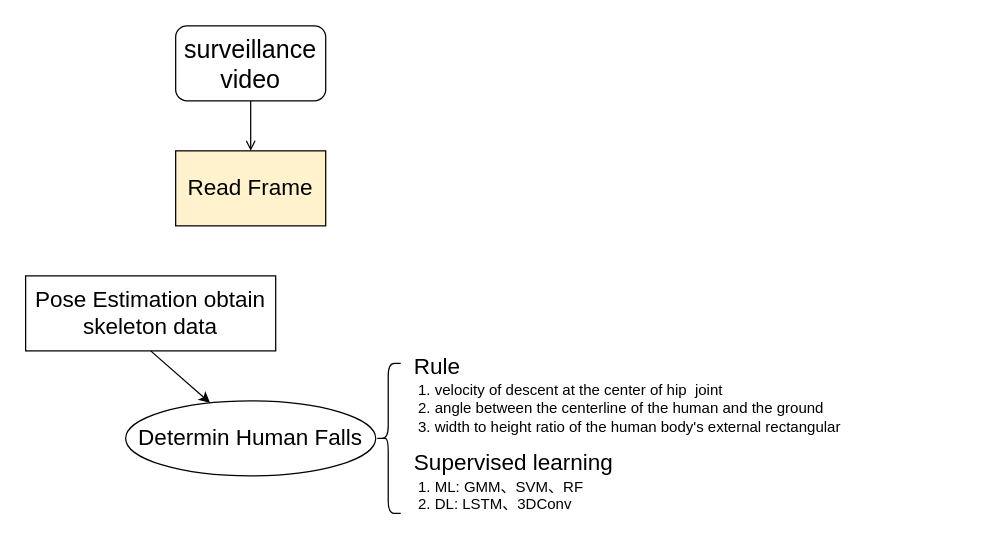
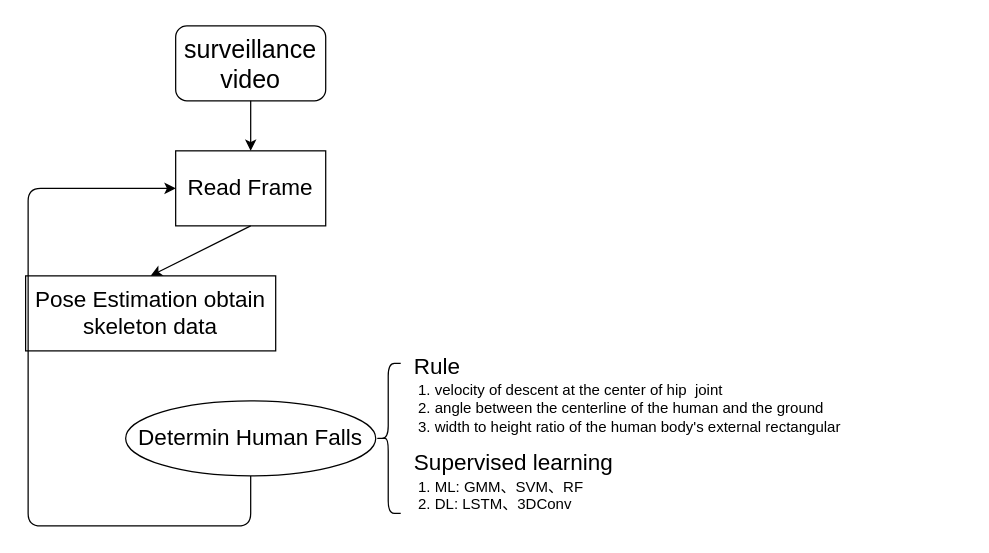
(251, 143) -> (251, 141)
(251, 188) -> (251, 188)
none -> (205, 249)
(177, 374) -> none
none -> (28, 418)
